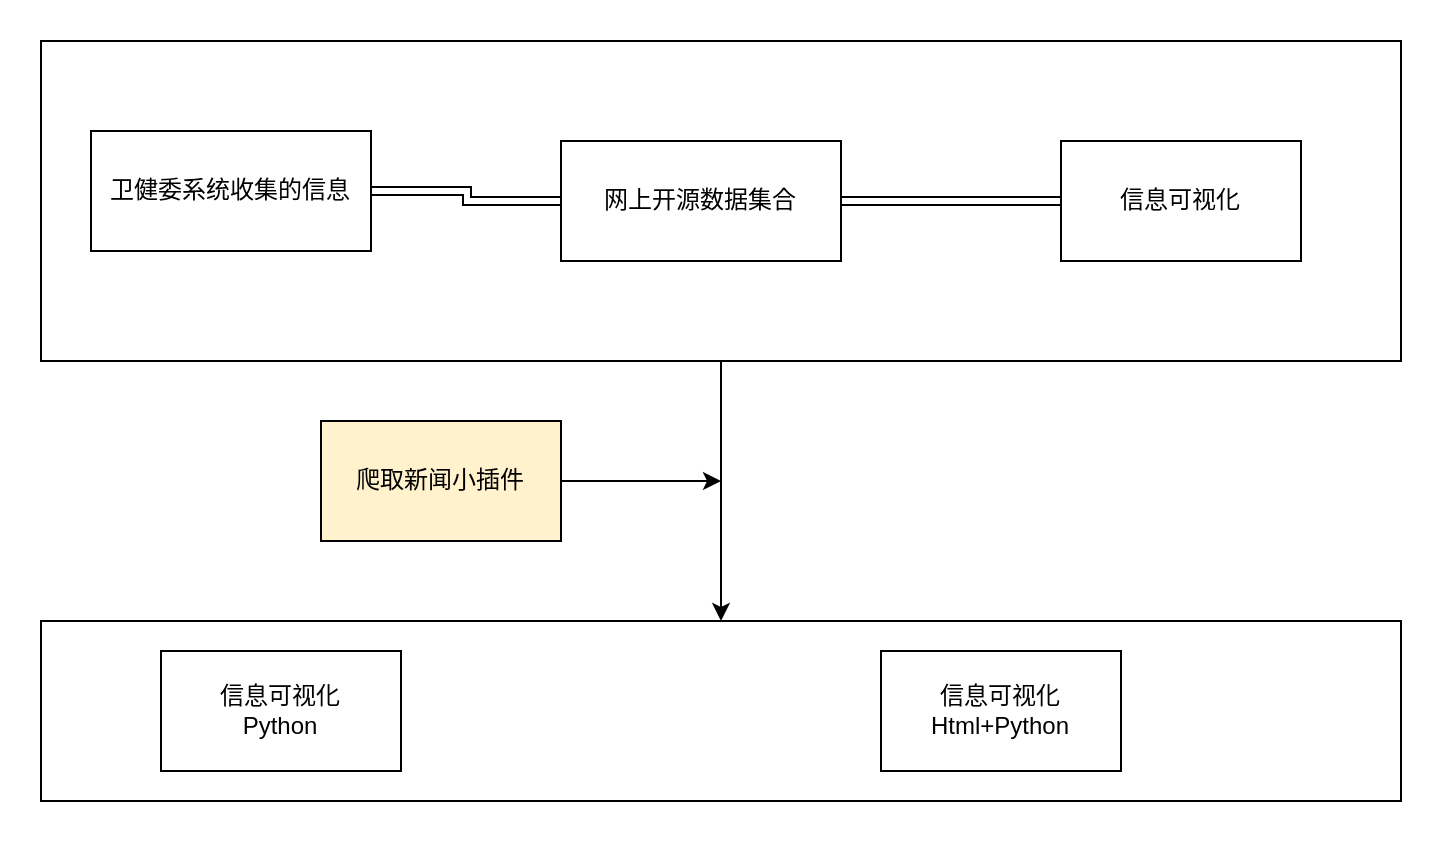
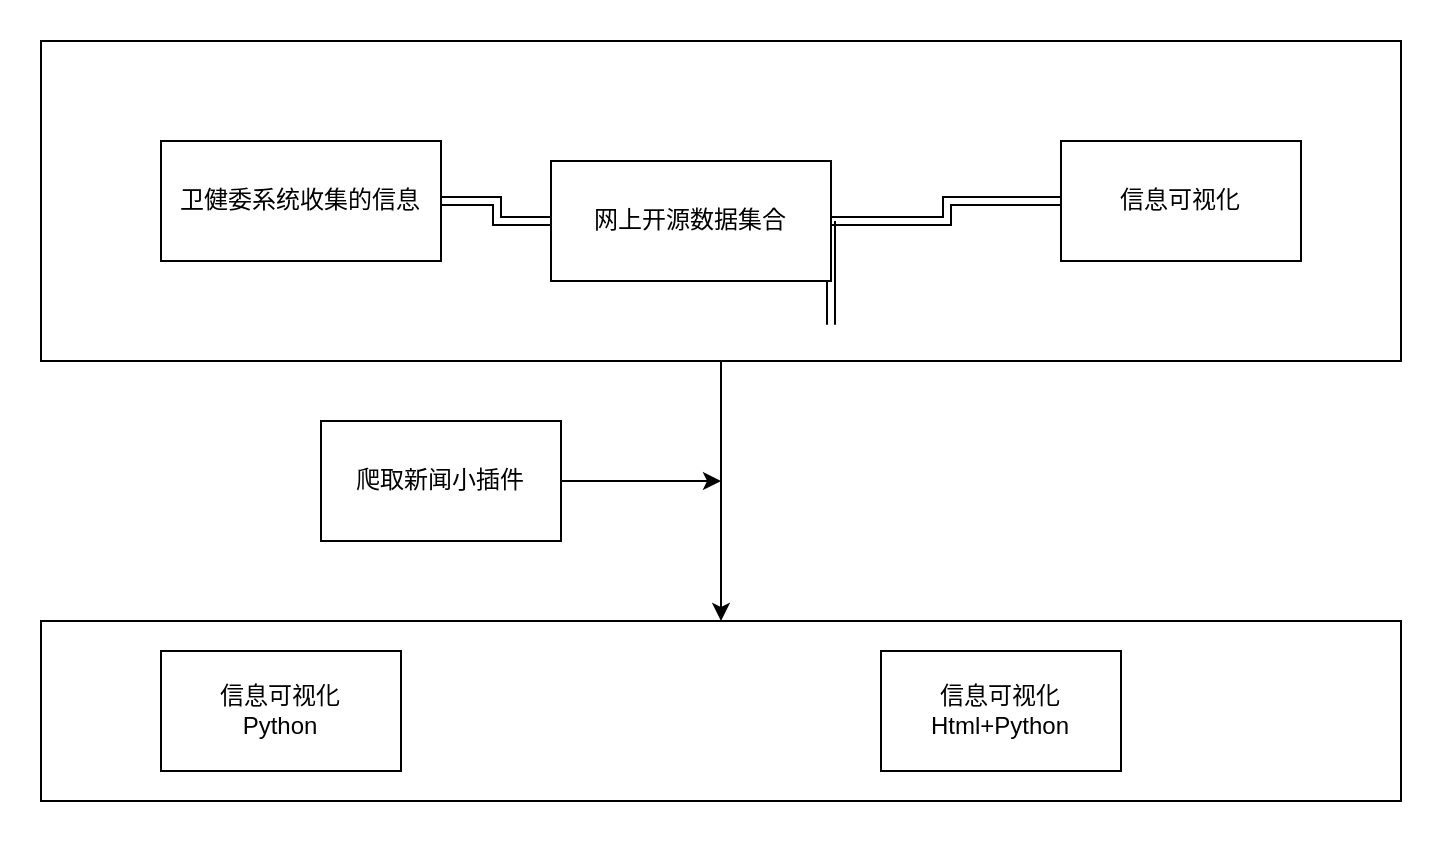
(231, 191) -> (301, 201)
(701, 201) -> (691, 221)
(441, 481) -> (441, 481)
